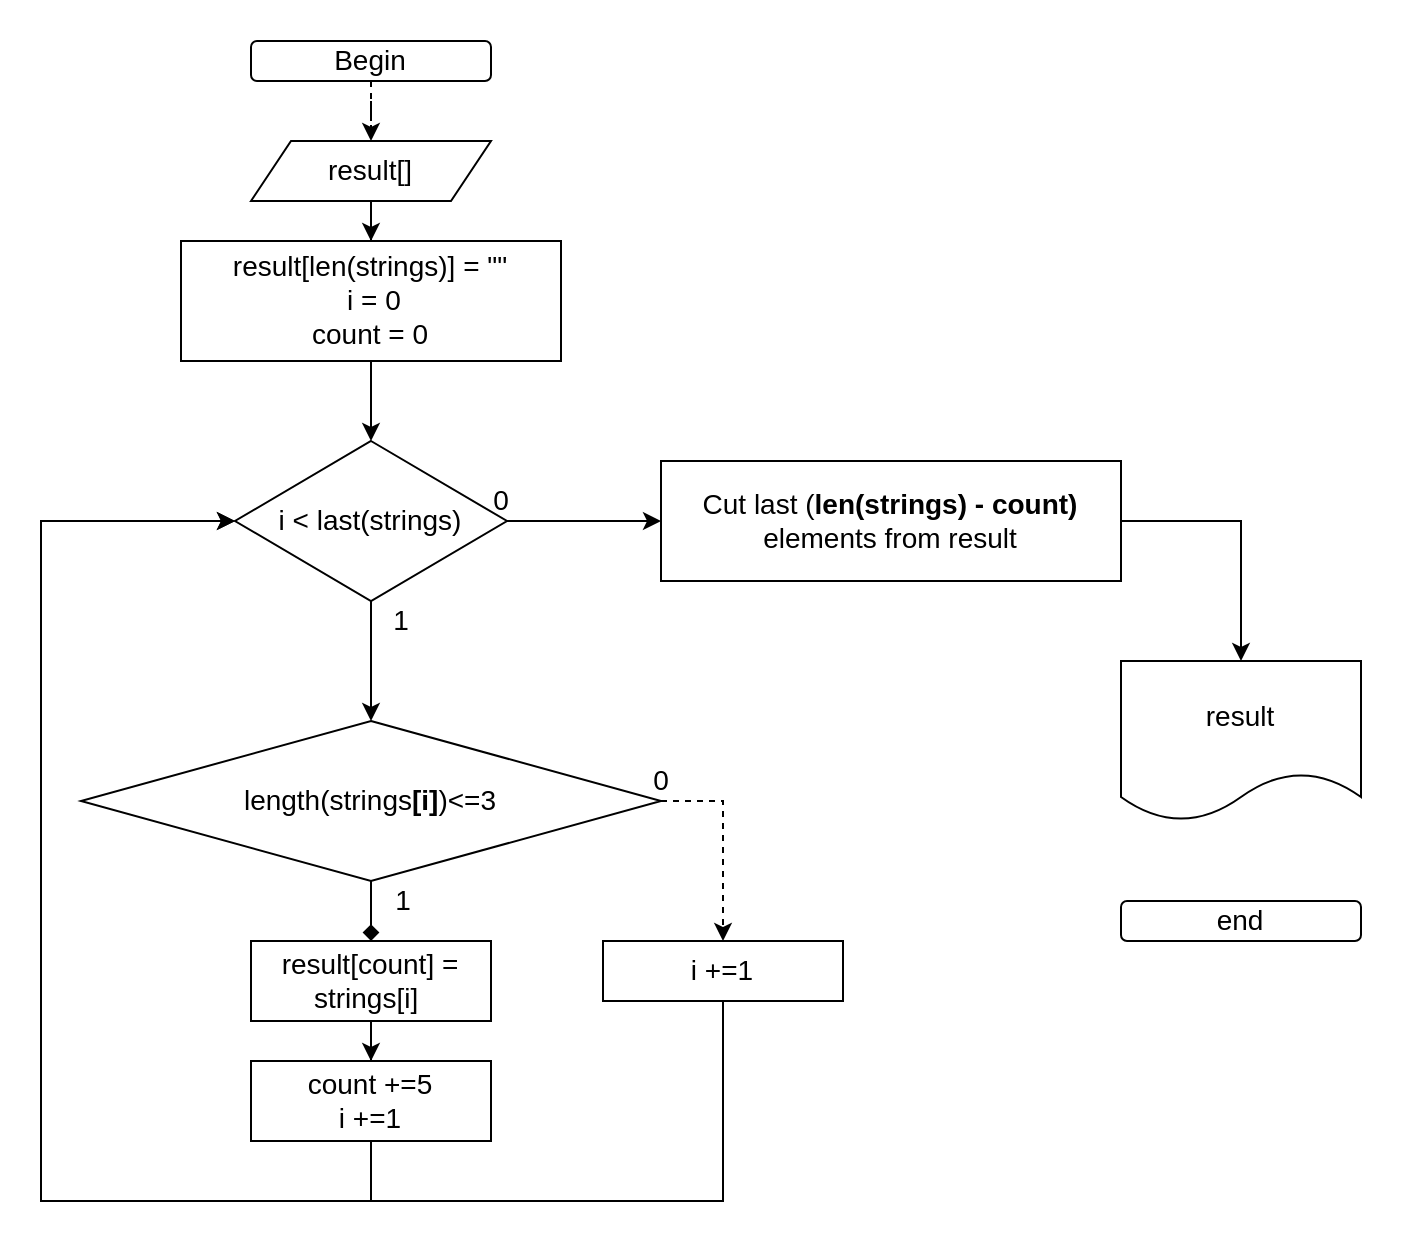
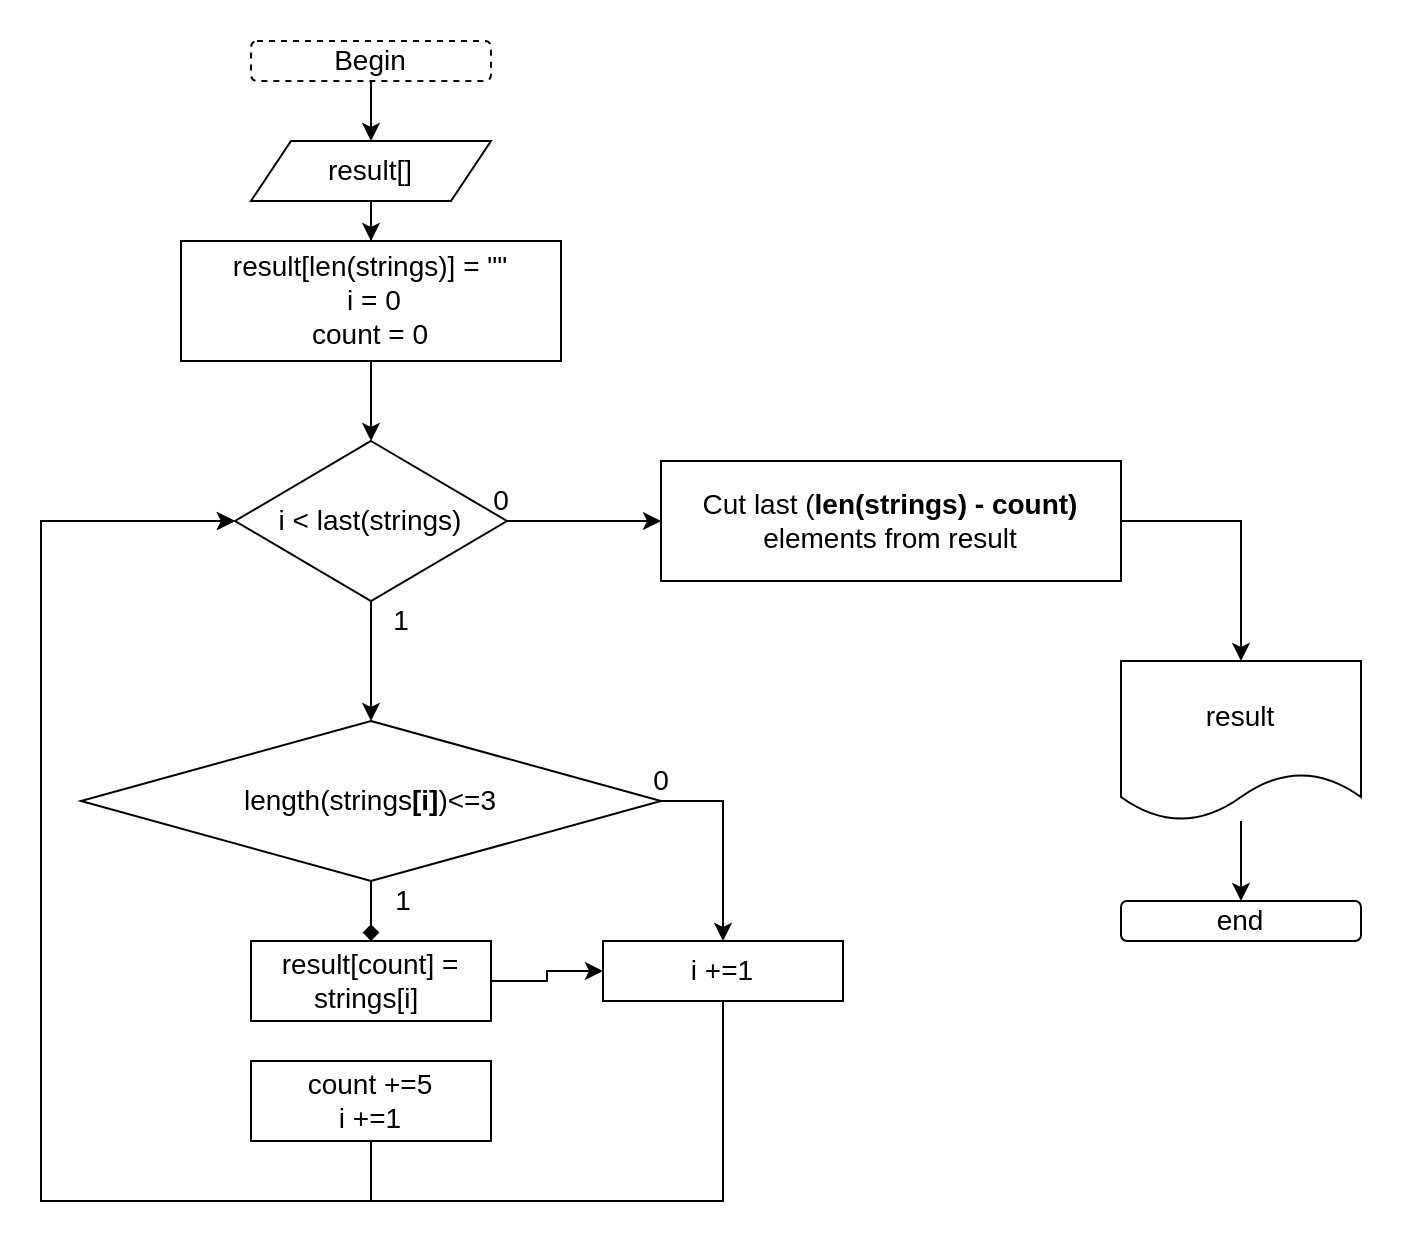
(371, 61) -> (371, 61)
(371, 93) -> (371, 93)
(723, 835) -> (723, 835)
none -> (1241, 854)
(371, 1048) -> (545, 981)
